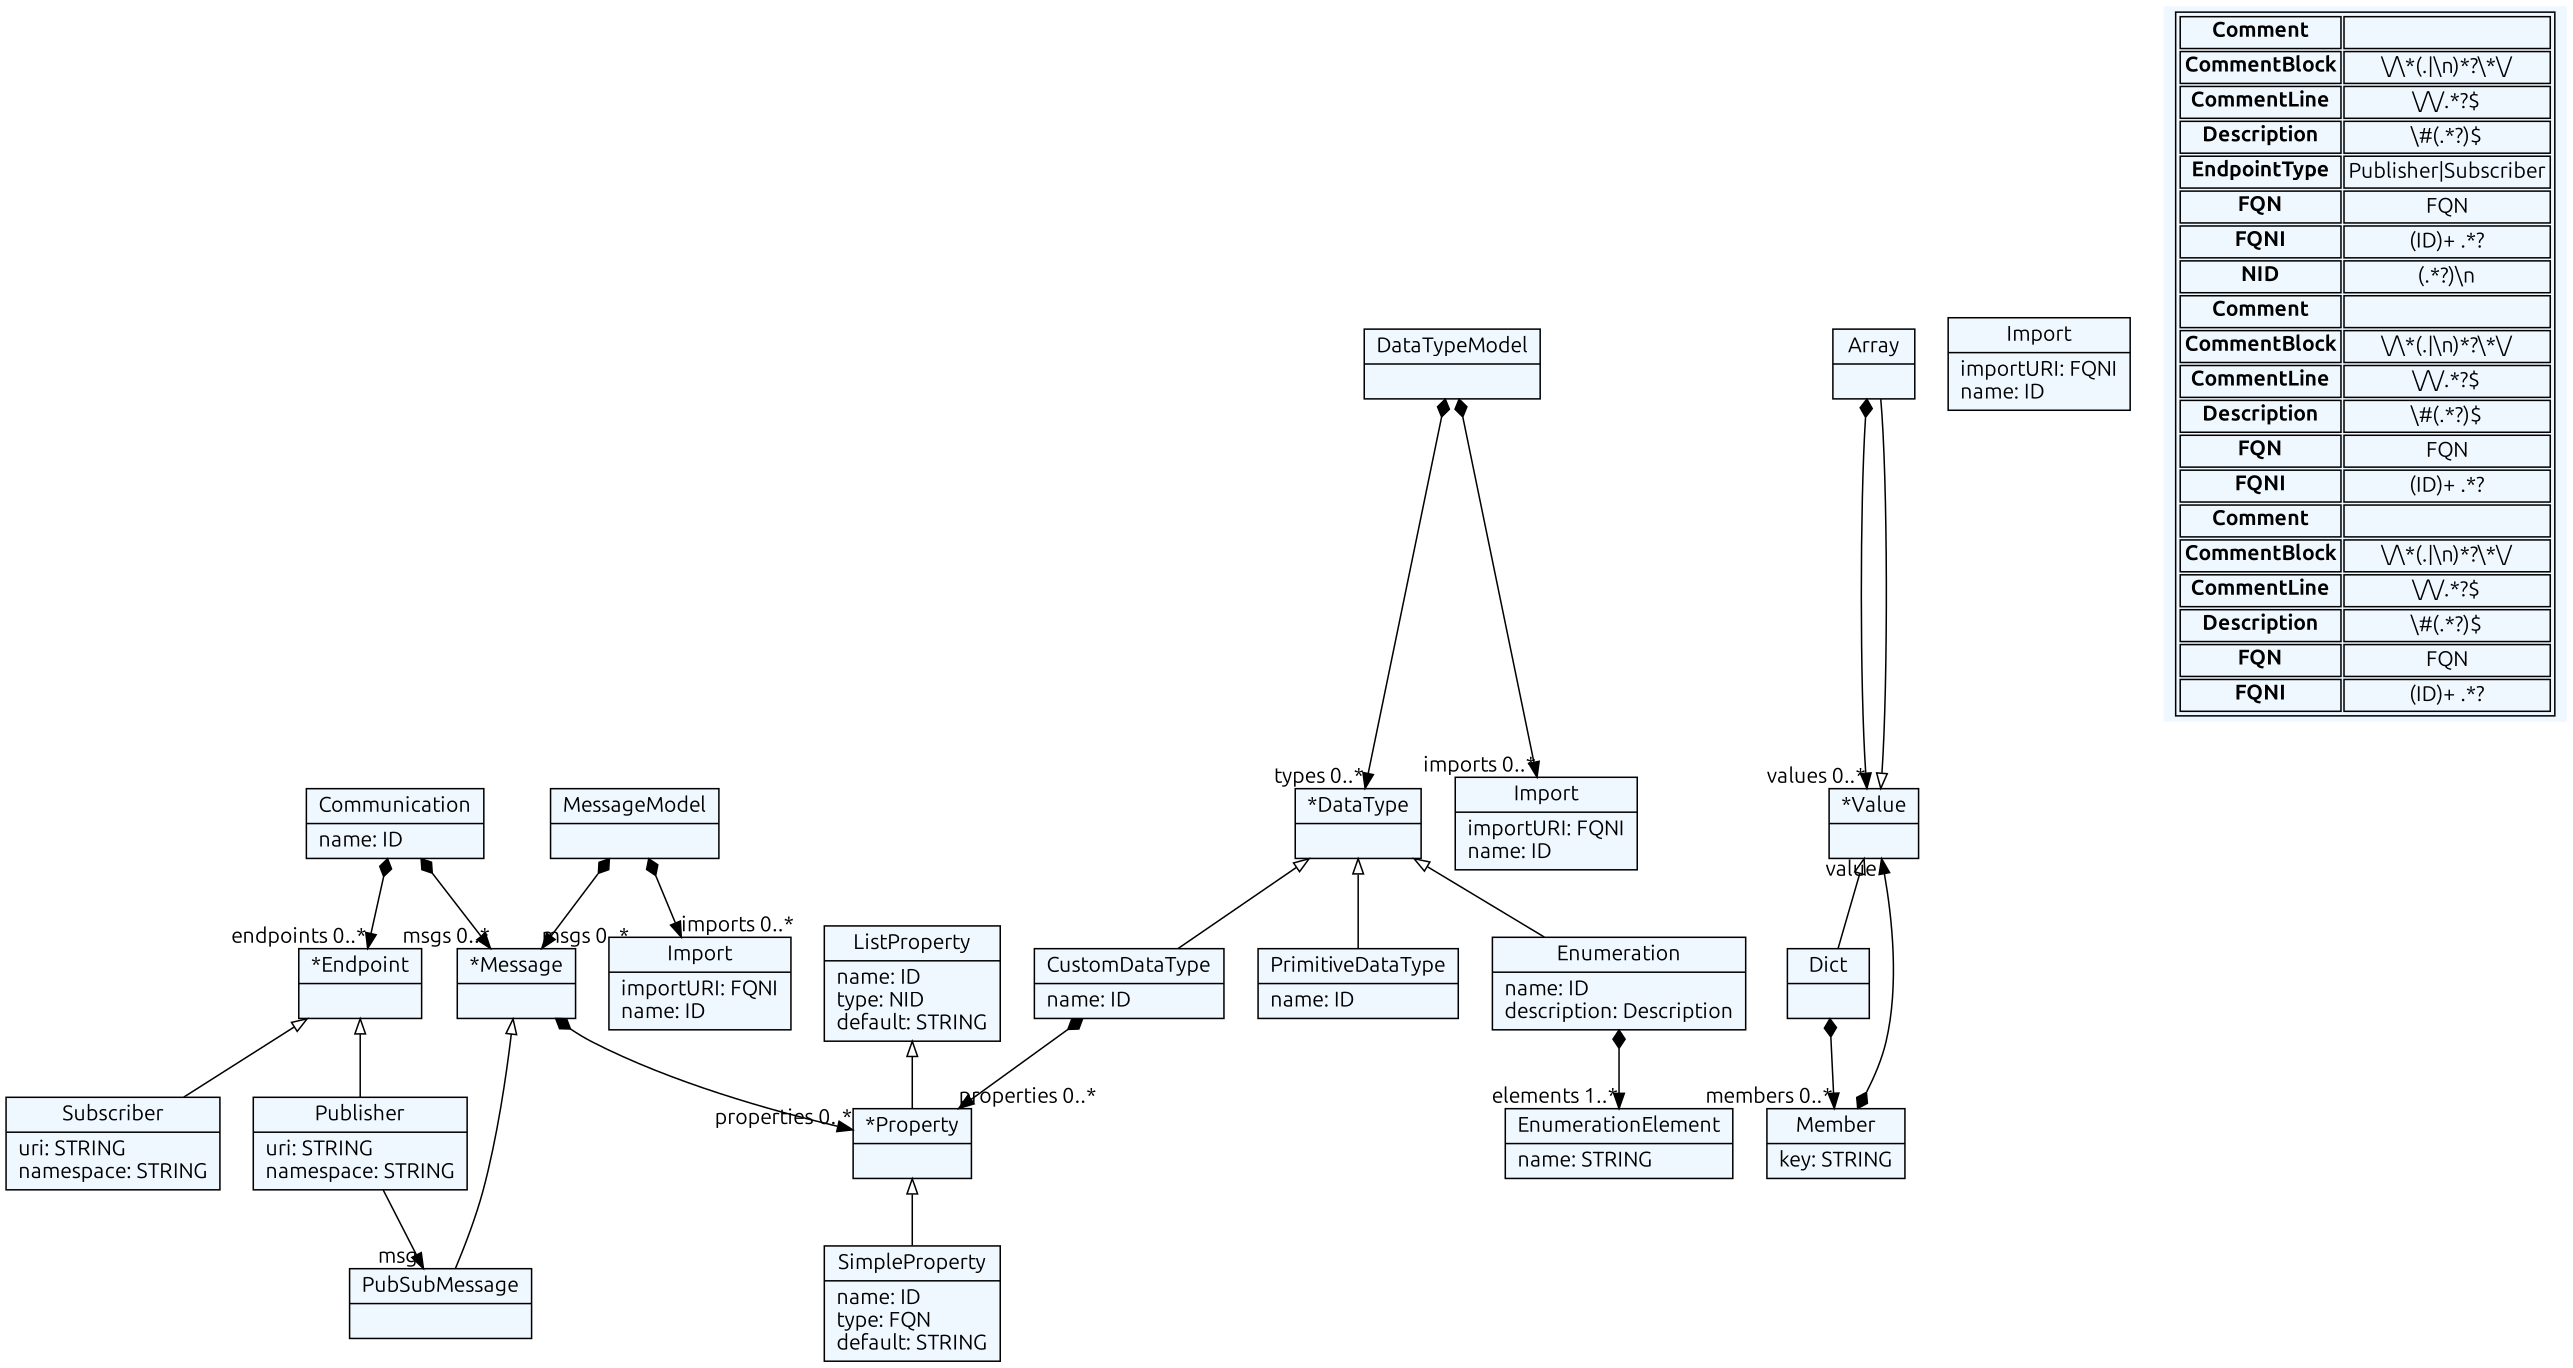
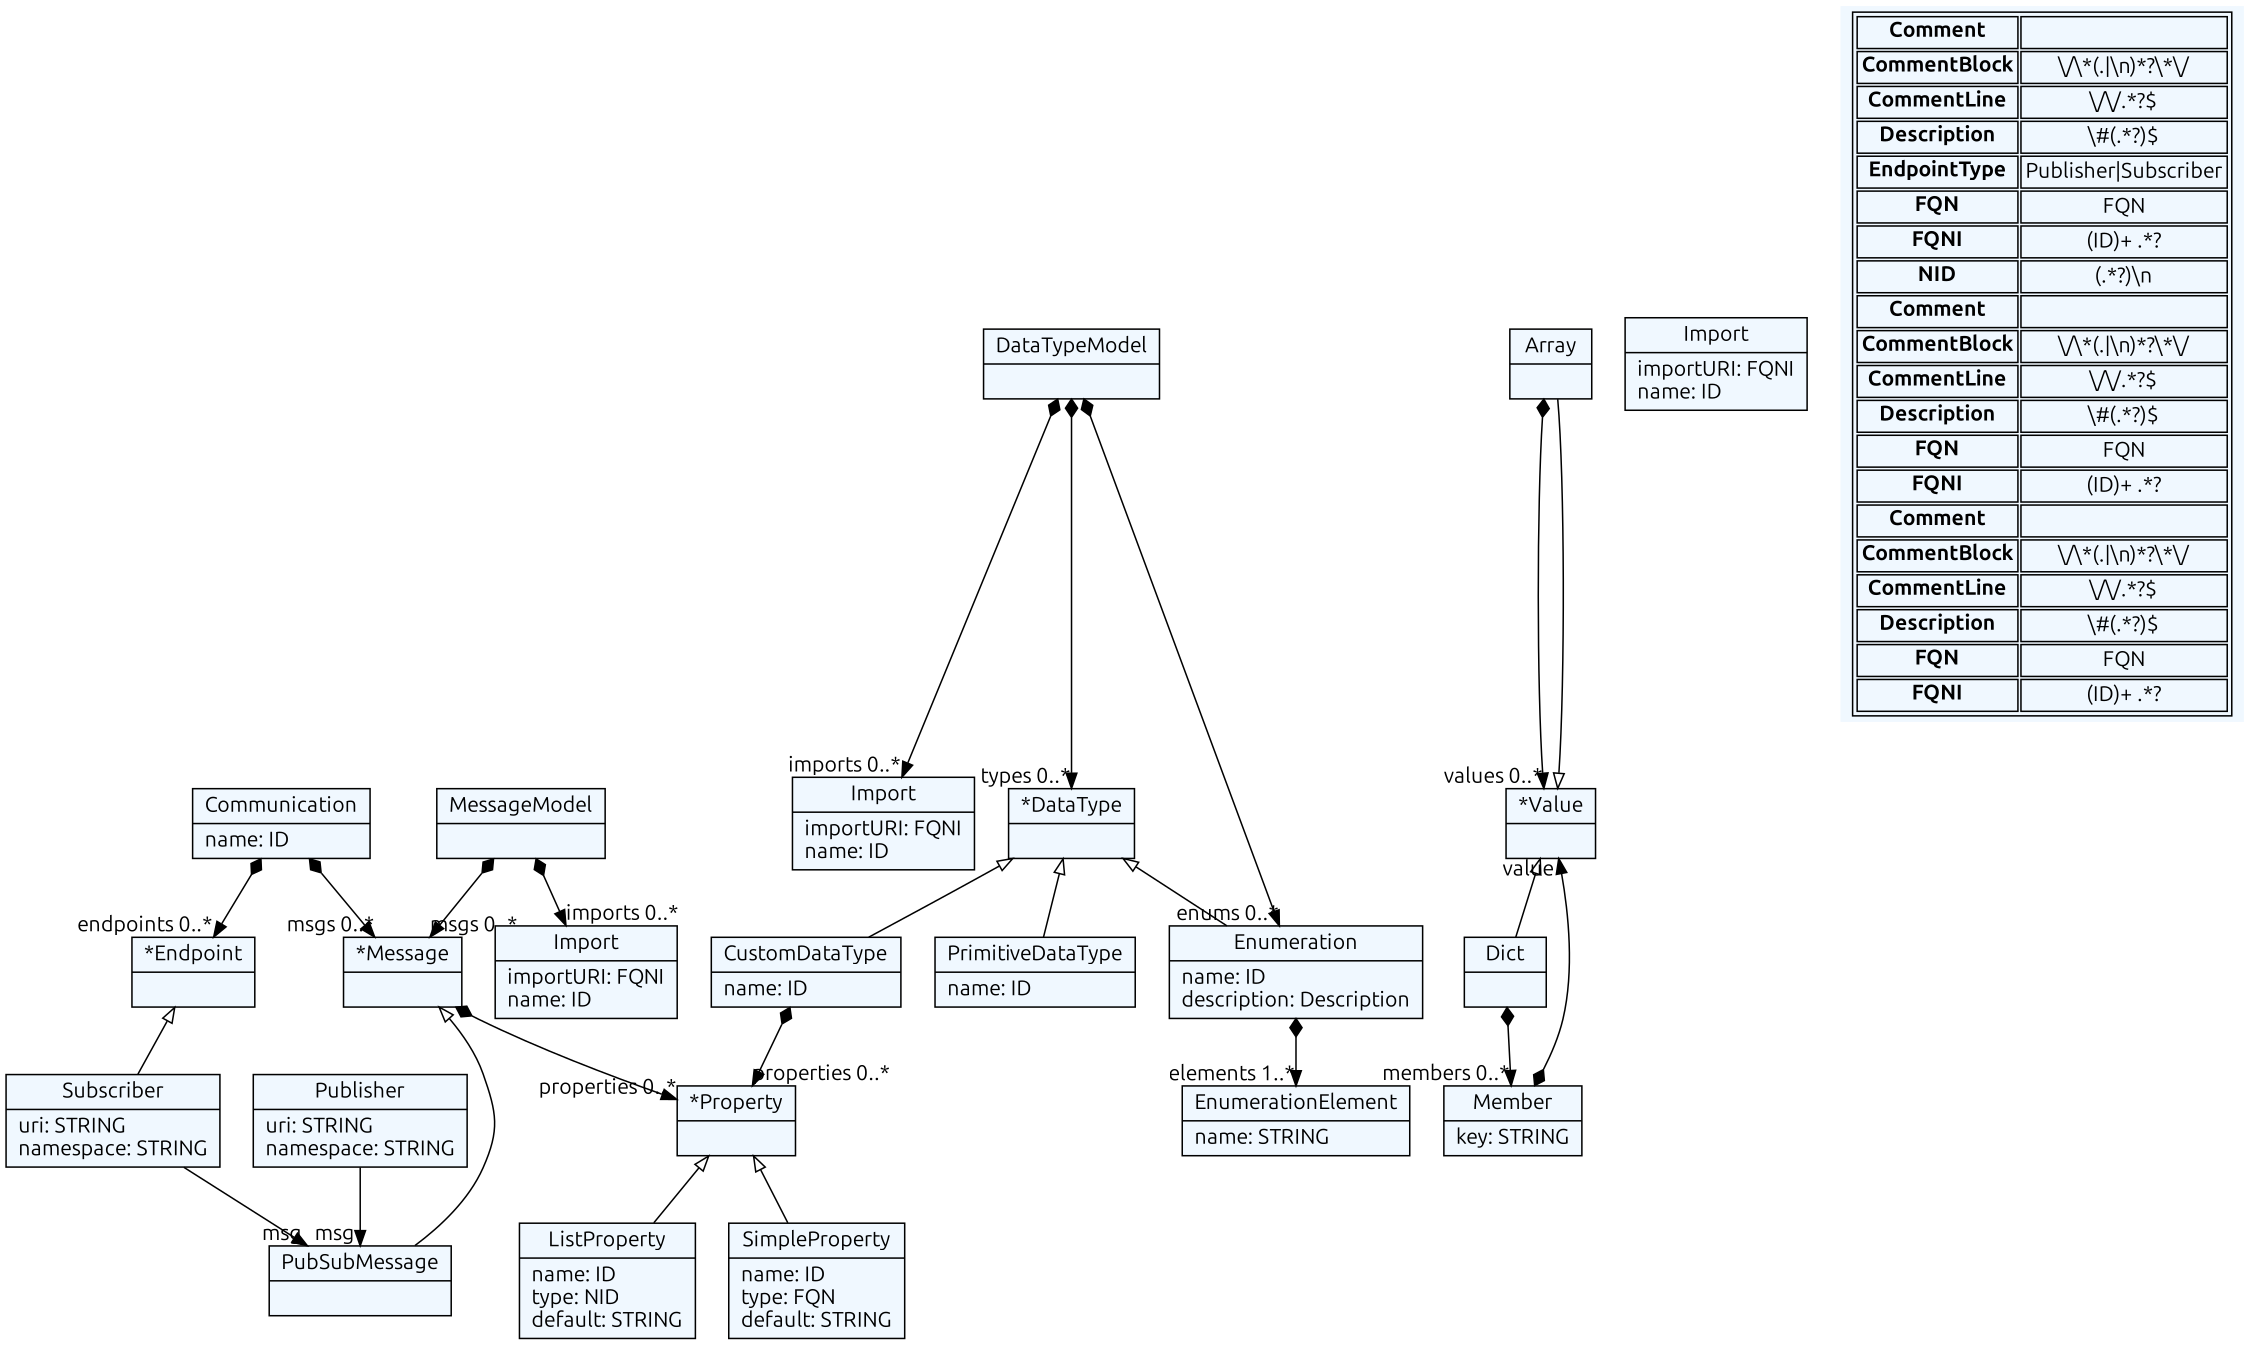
none -> (1182, 664)
(360, 1066) -> none
(912, 1083) -> (676, 1195)
none -> (239, 1202)
